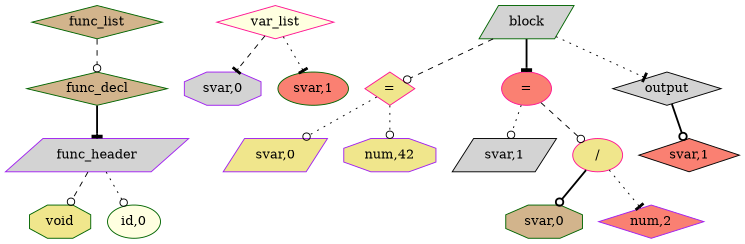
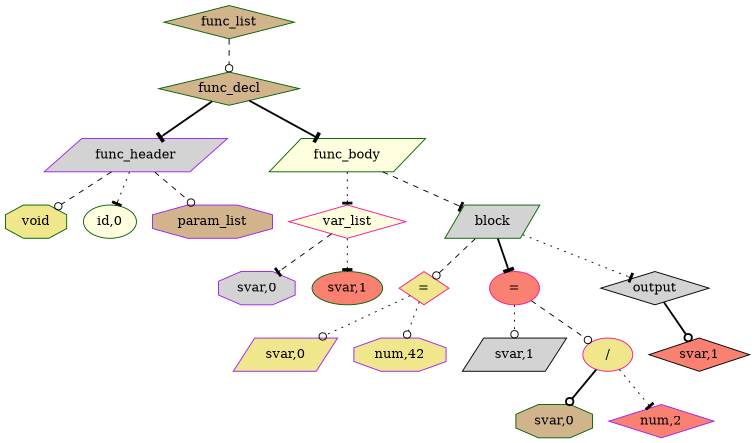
none -> (347, 155)
(114, 186) -> (124, 187)
none -> (212, 222)
